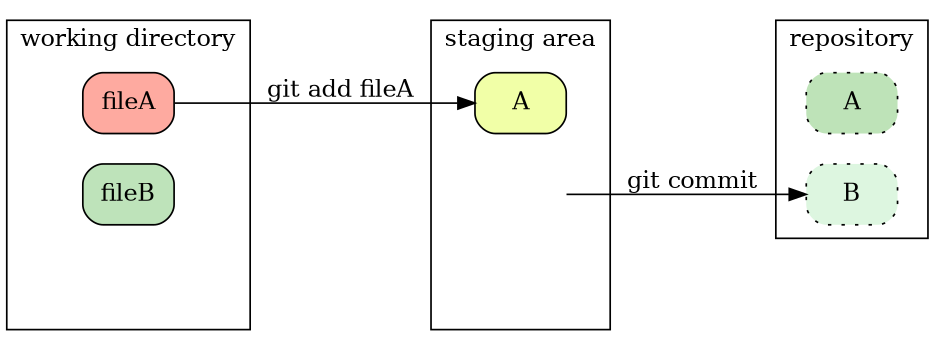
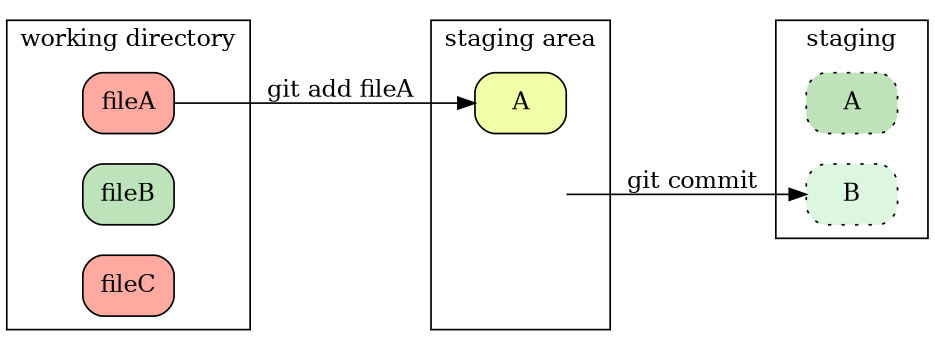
(852, 40) -> (852, 40)
none -> (128, 286)
